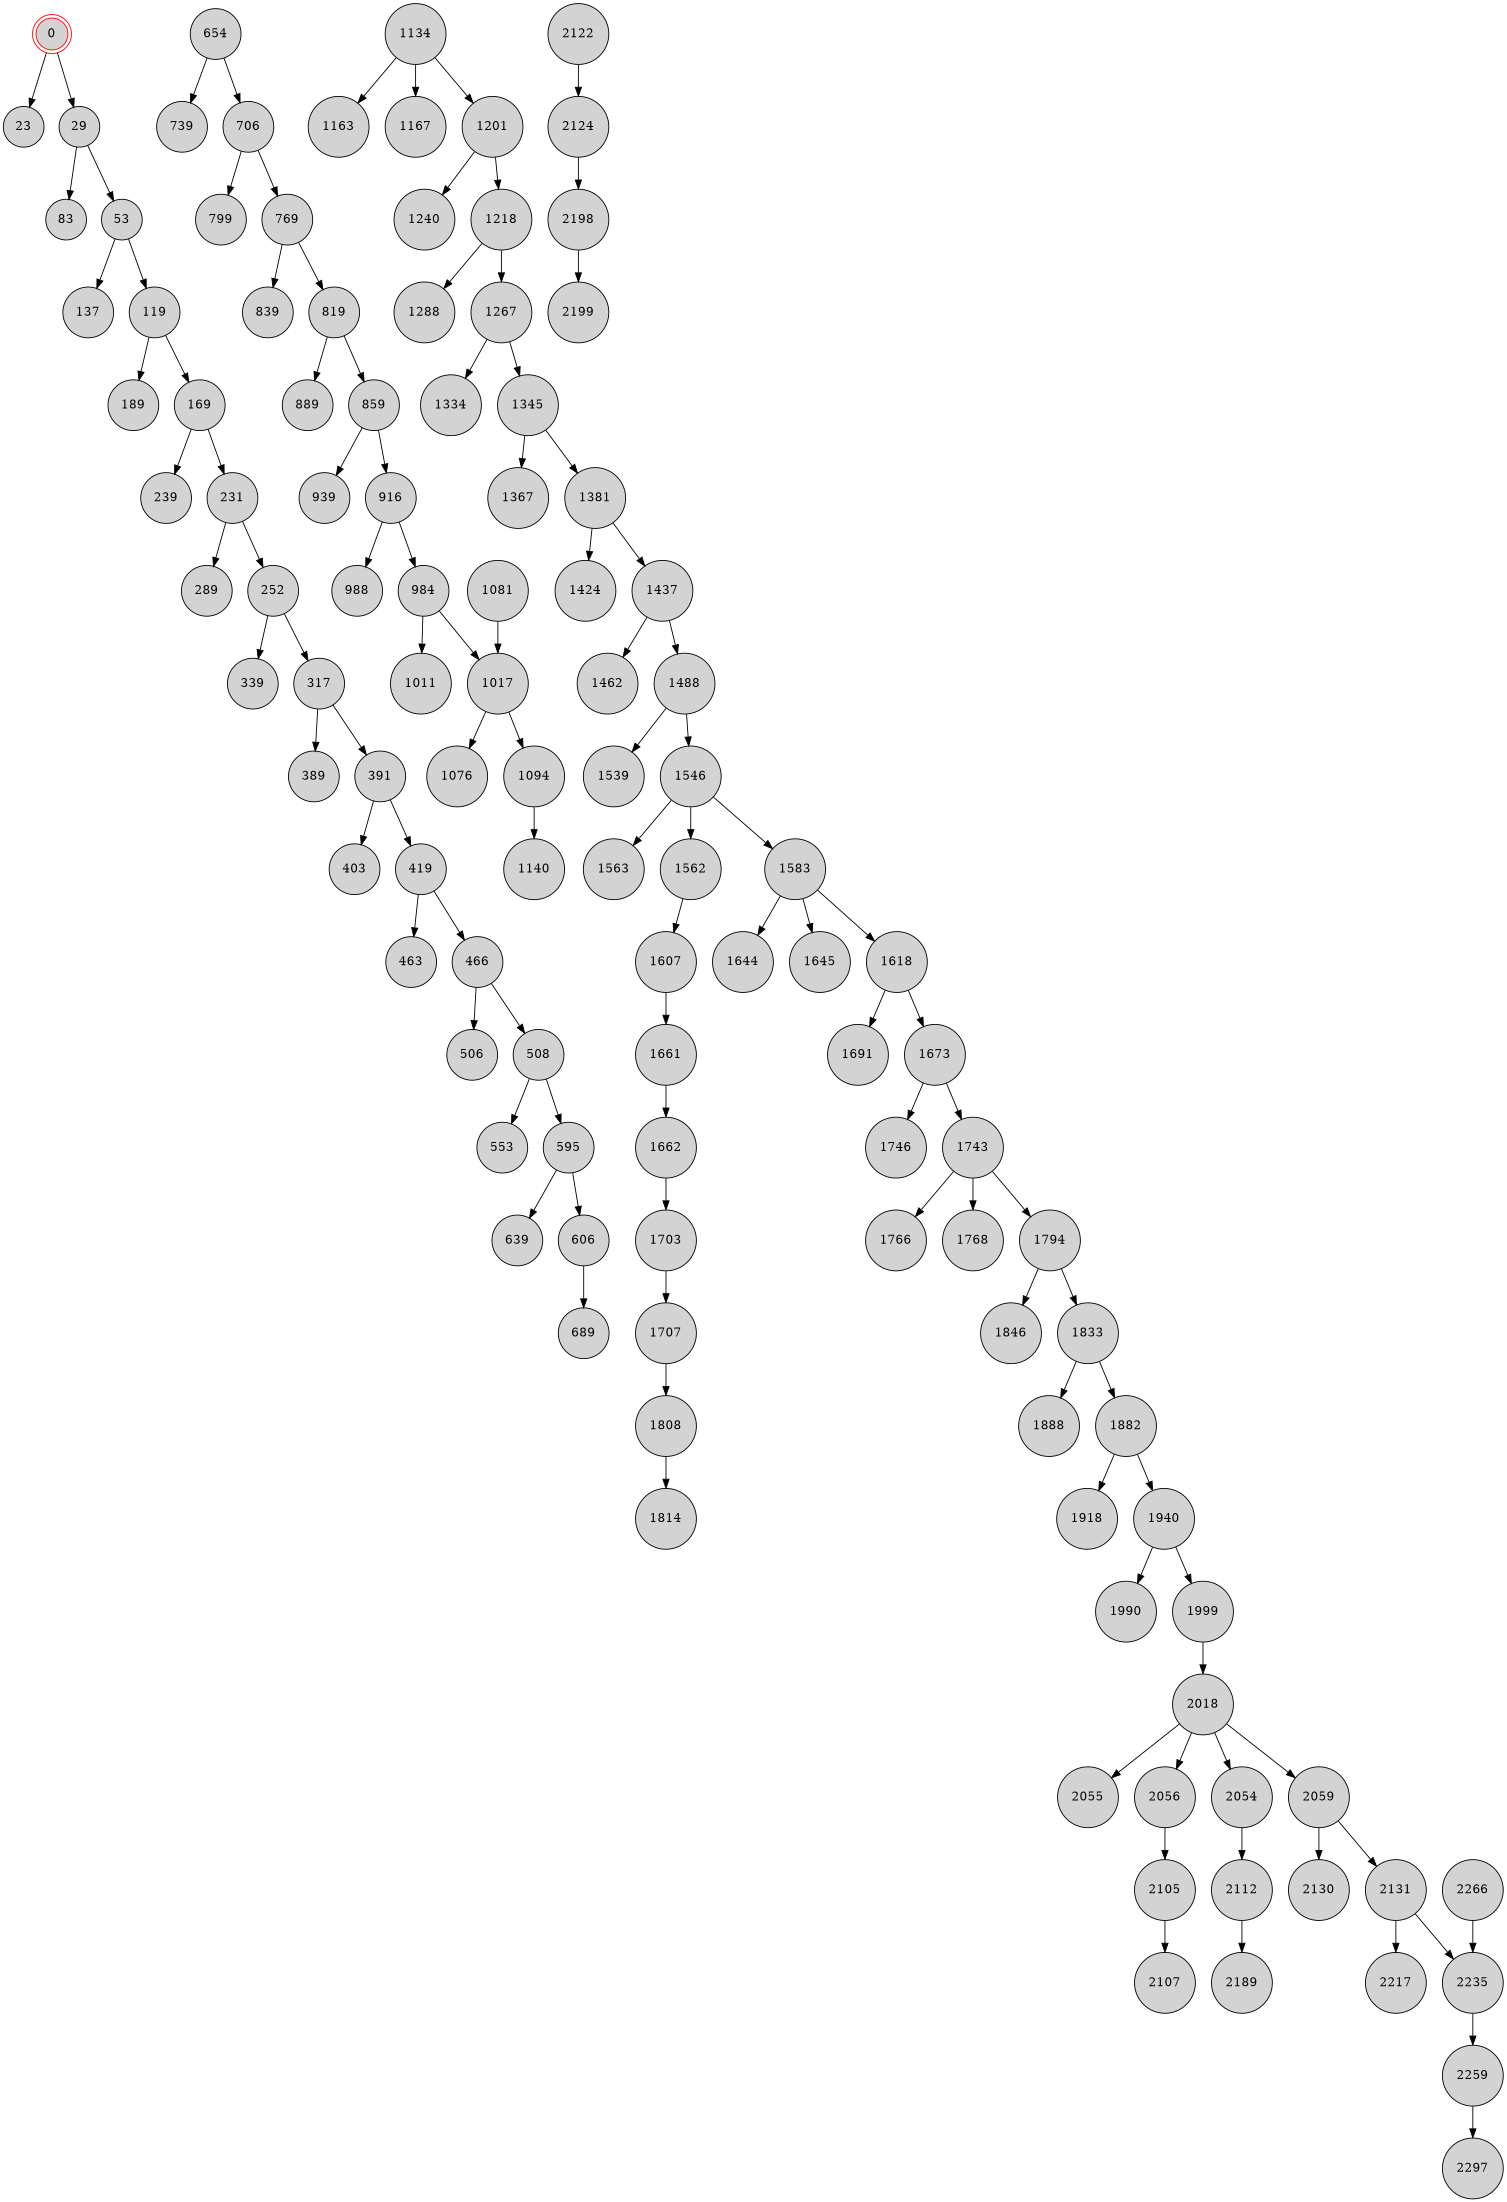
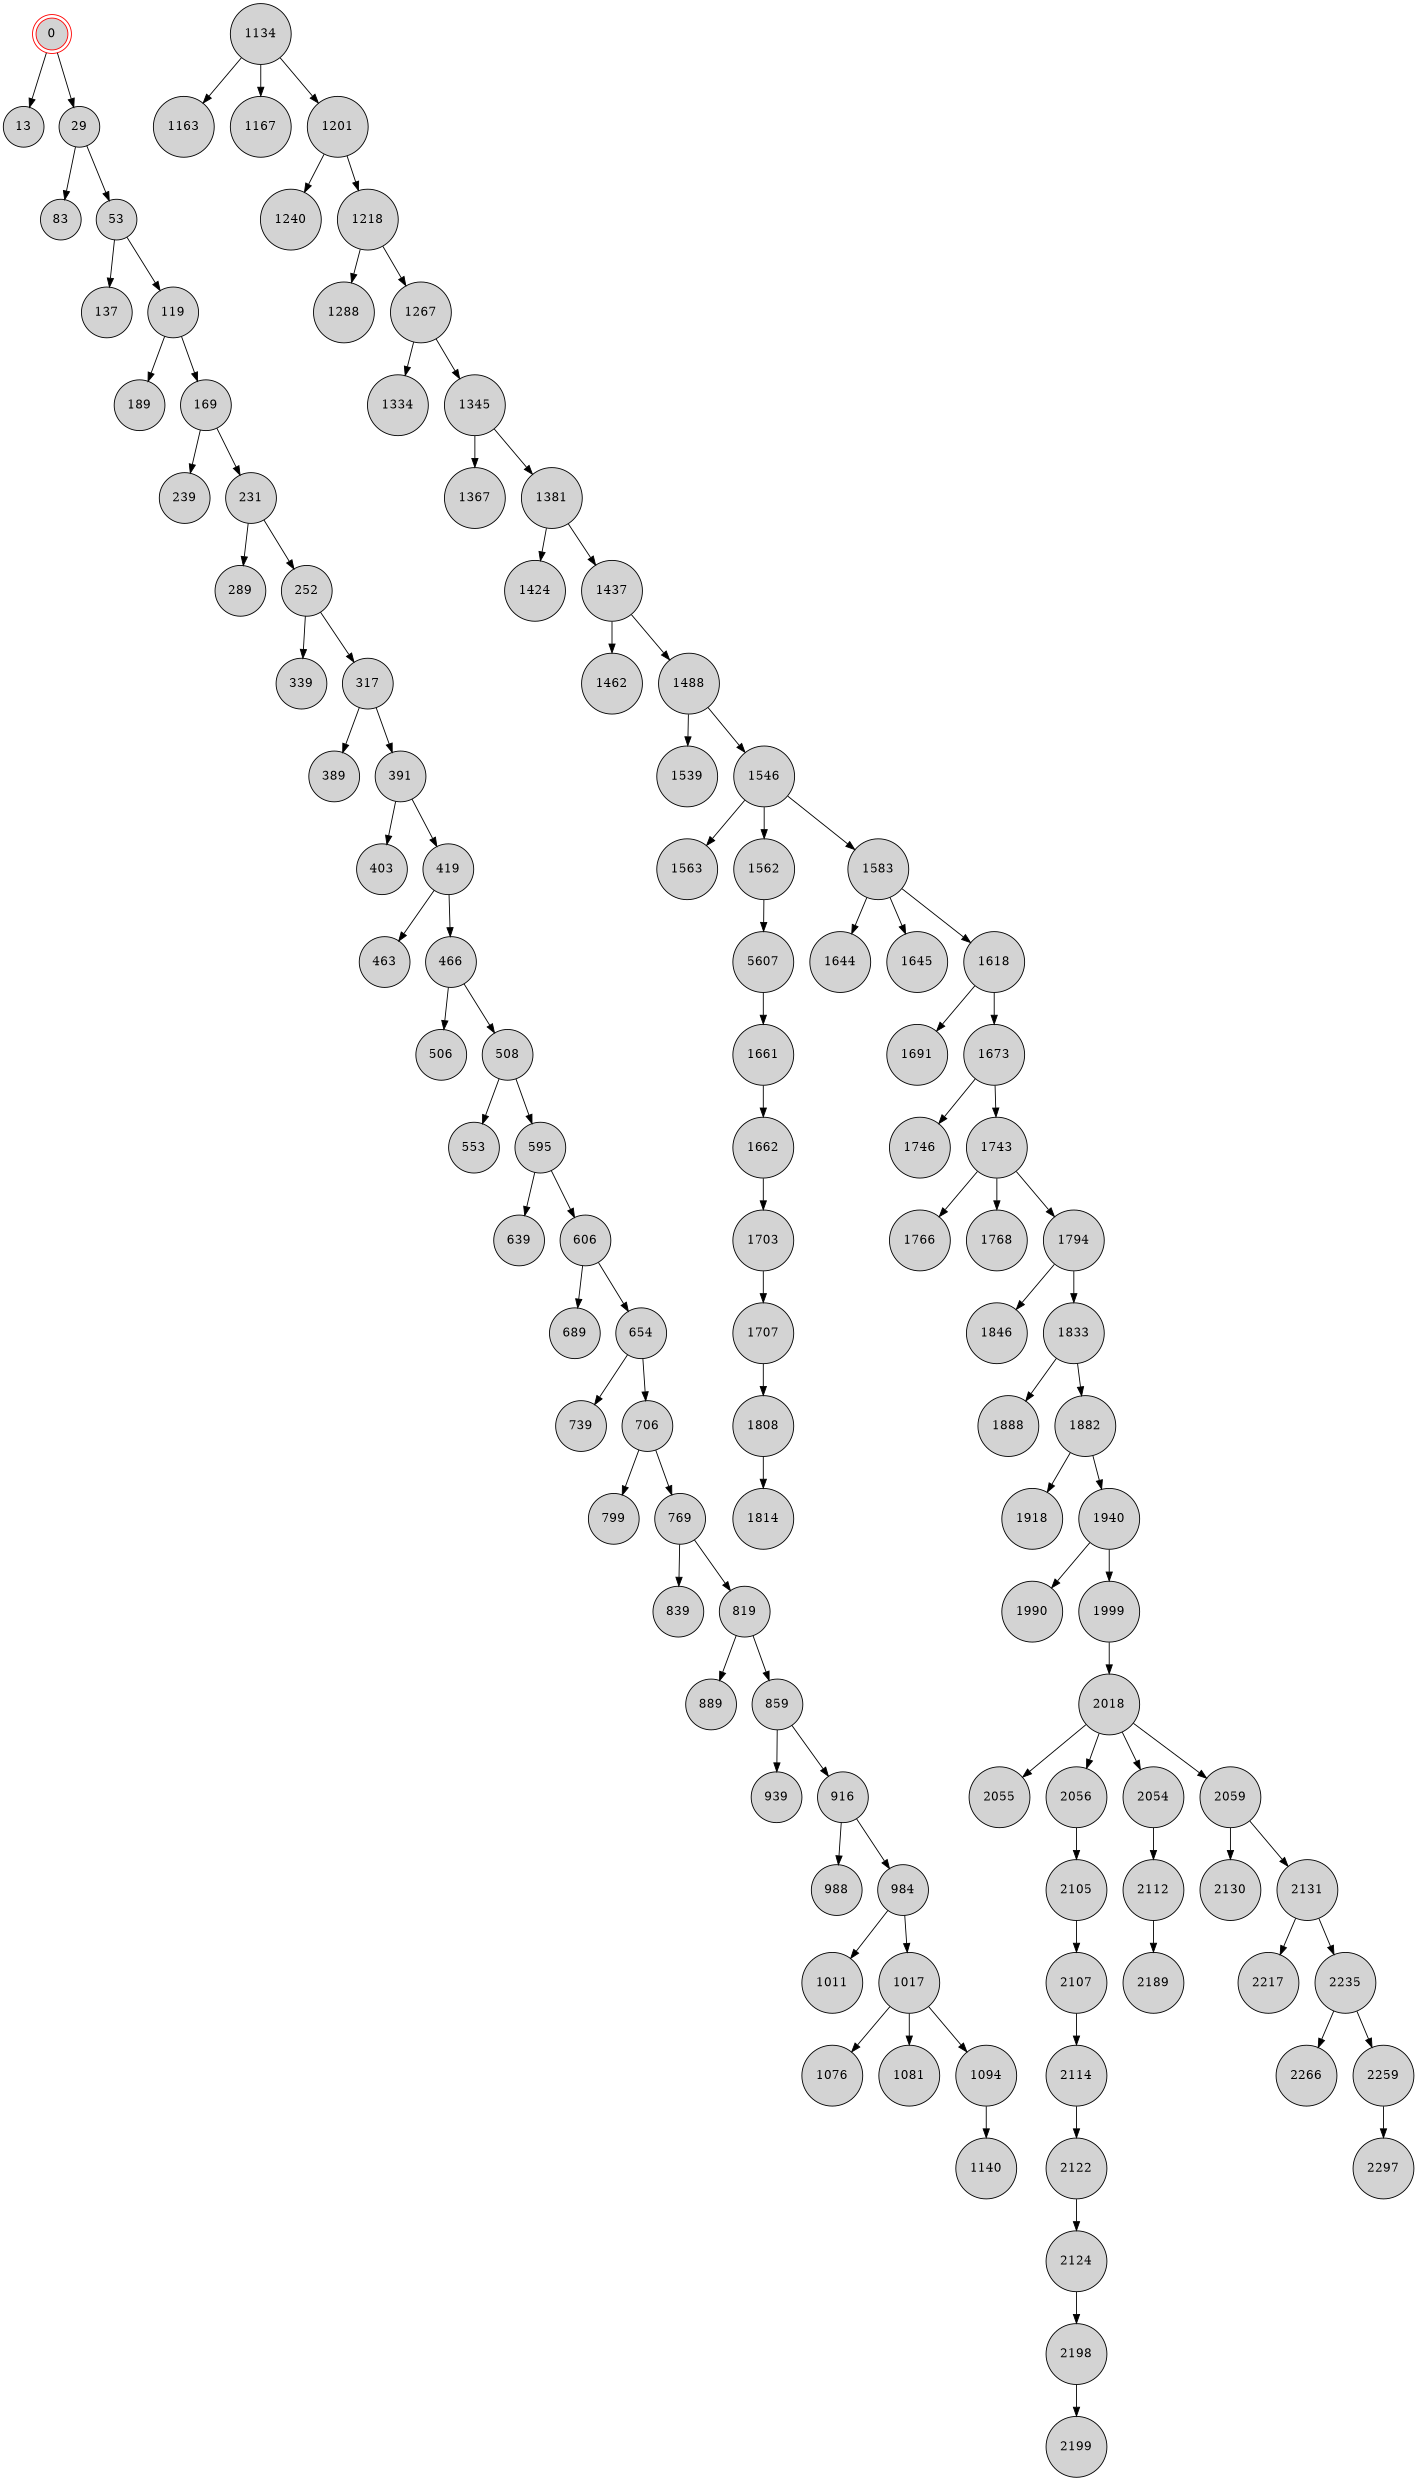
(24, 127) -> (24, 127)
(498, 633) -> (909, 2025)
(666, 962) -> (763, 962)
none -> (611, 1283)
(1473, 1932) -> (1328, 2025)
none -> (1076, 2076)
